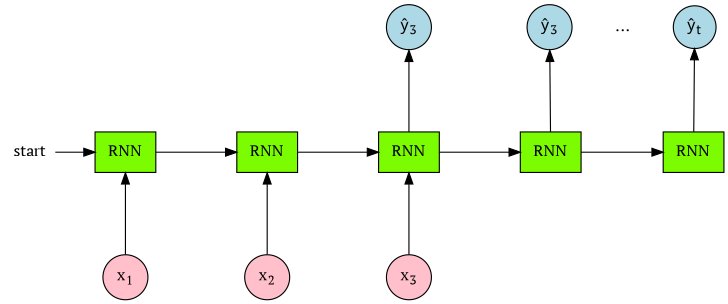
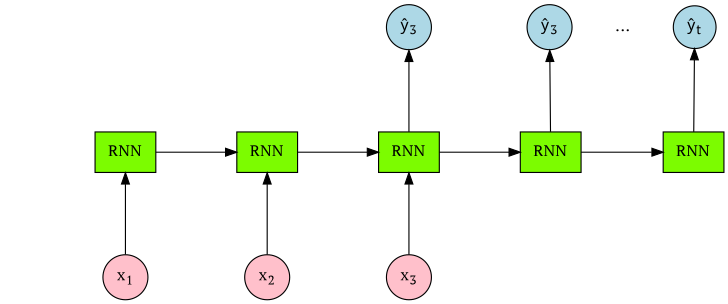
(30, 152) -> none
